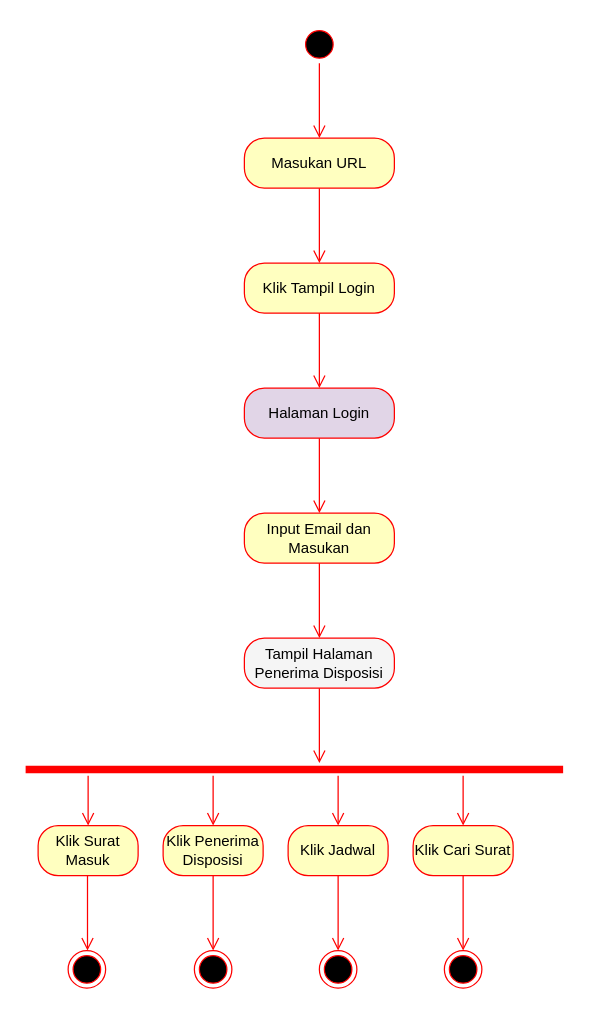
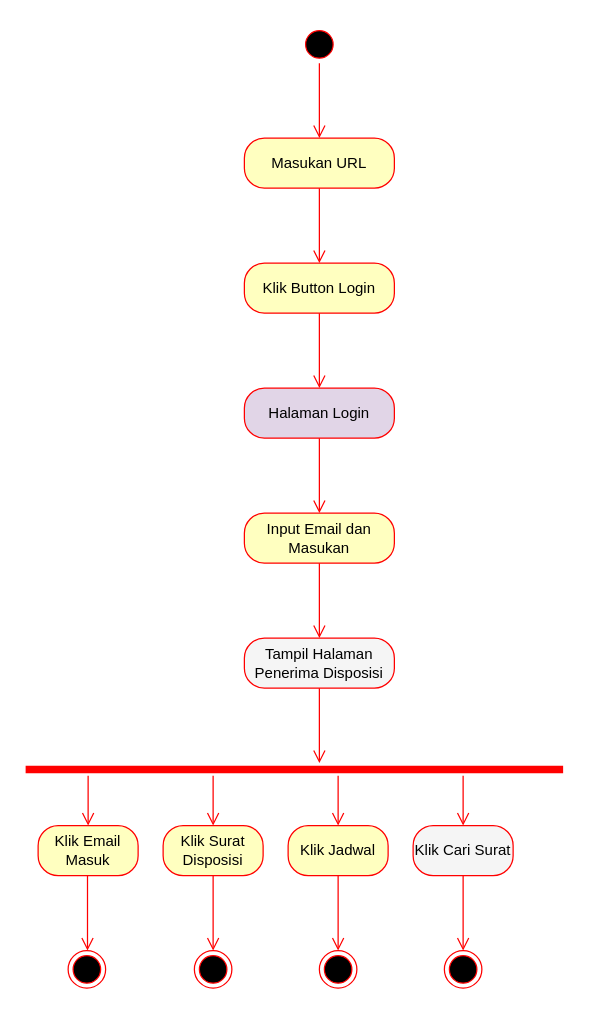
(319, 288) -> (319, 288)
(88, 851) -> (88, 851)
(213, 851) -> (213, 851)
(463, 851) -> (463, 851)
